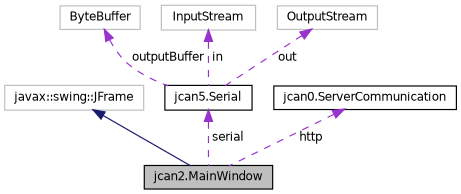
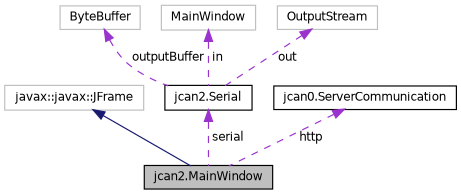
(208, 18) -> (208, 18)
(74, 98) -> (74, 98)
(208, 98) -> (208, 98)
